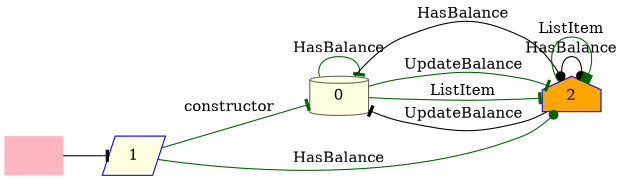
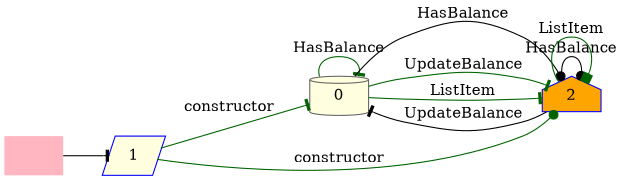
(339, 158) -> (339, 158)
